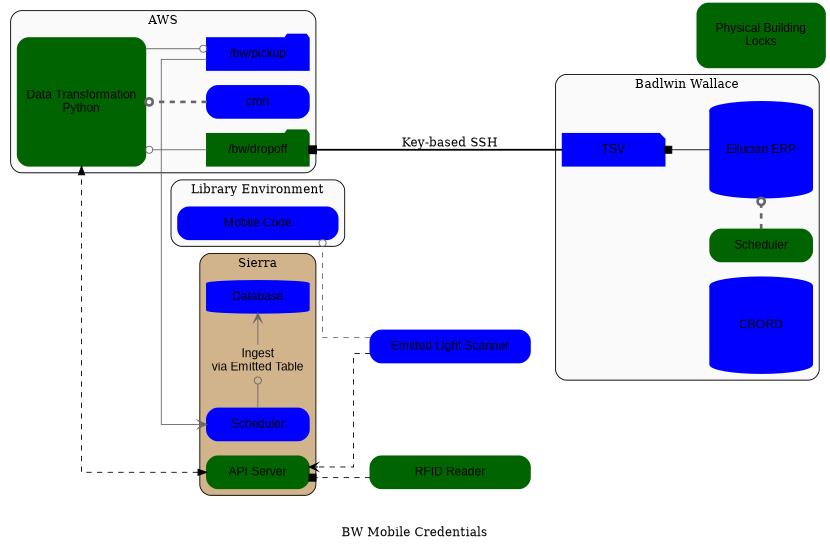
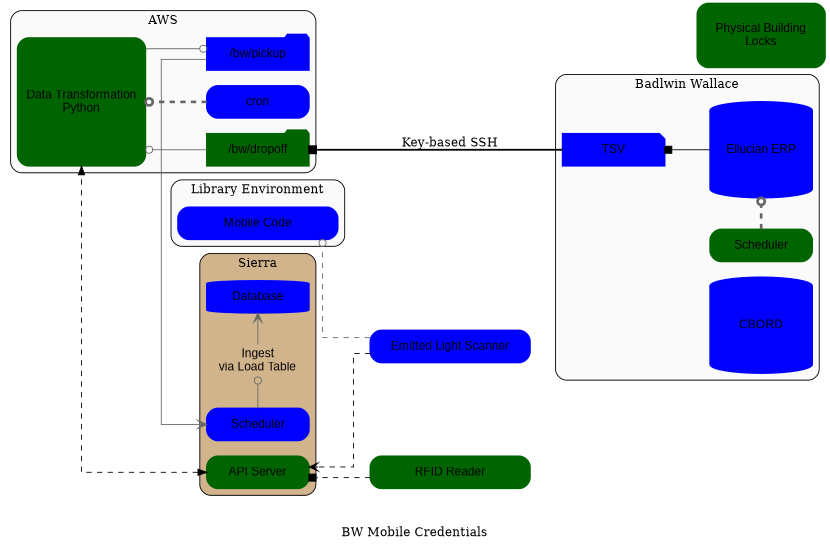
(258, 361) -> (258, 361)
